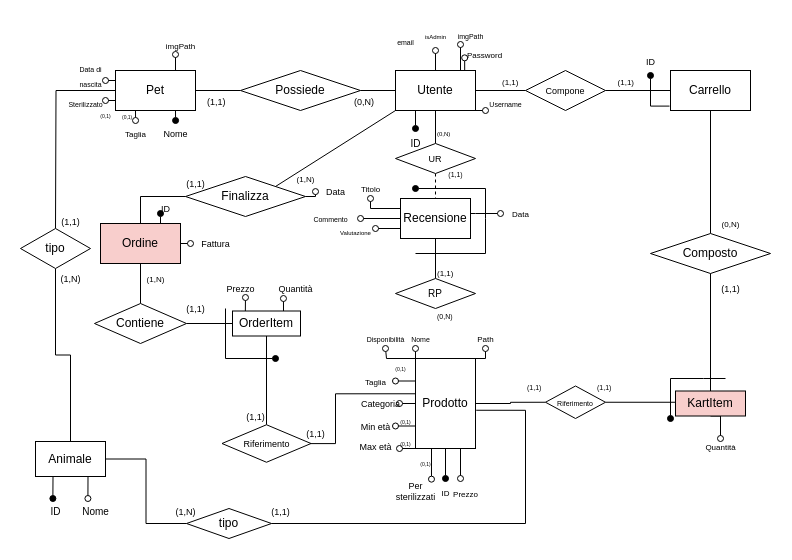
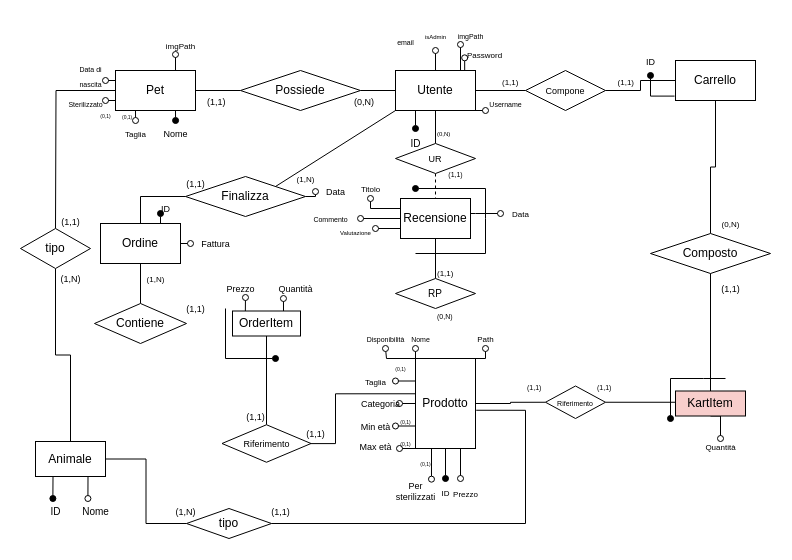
(711, 91) -> (716, 81)
(141, 244) -> (141, 244)
(210, 324) -> none
